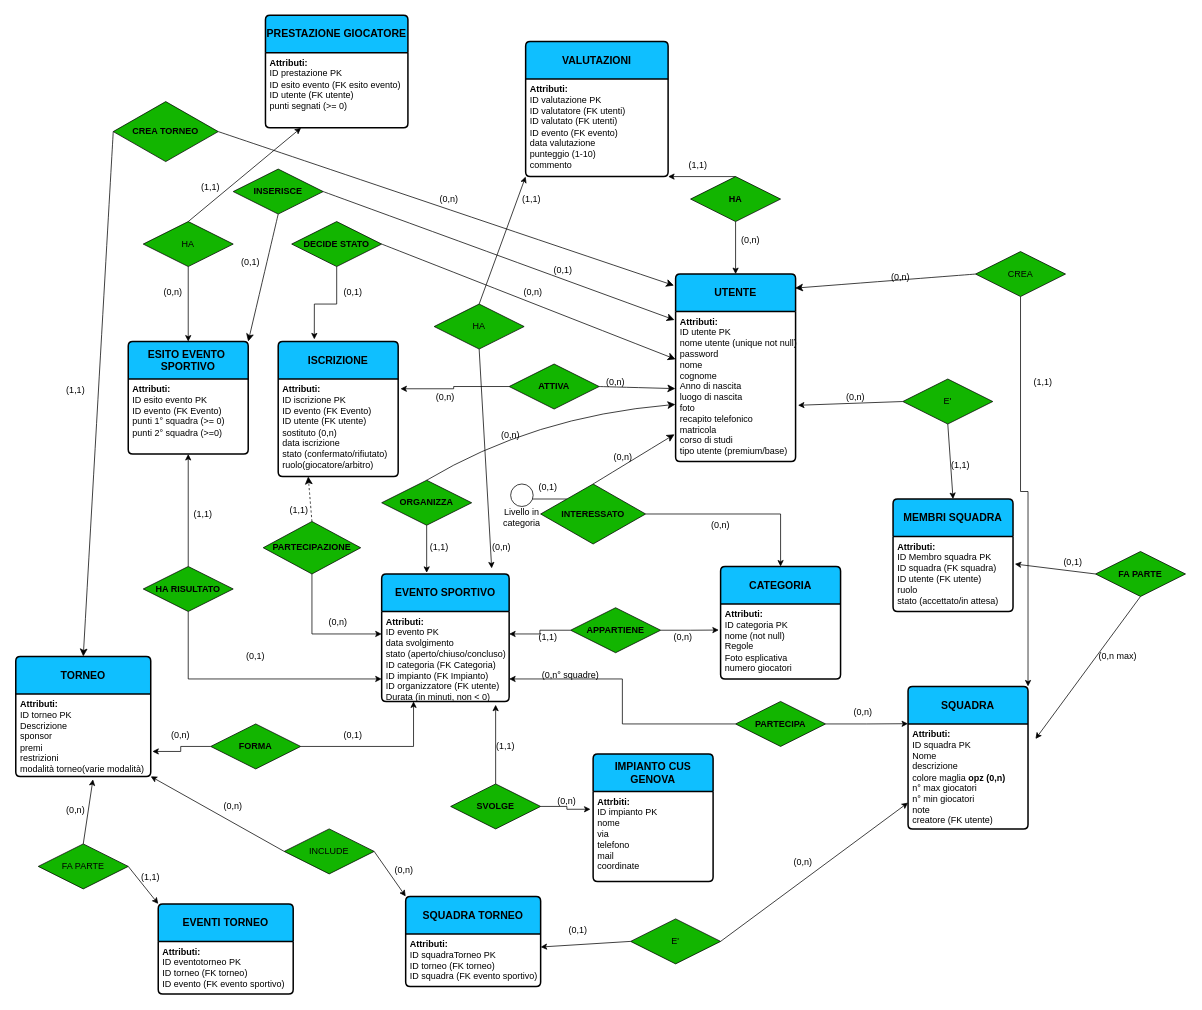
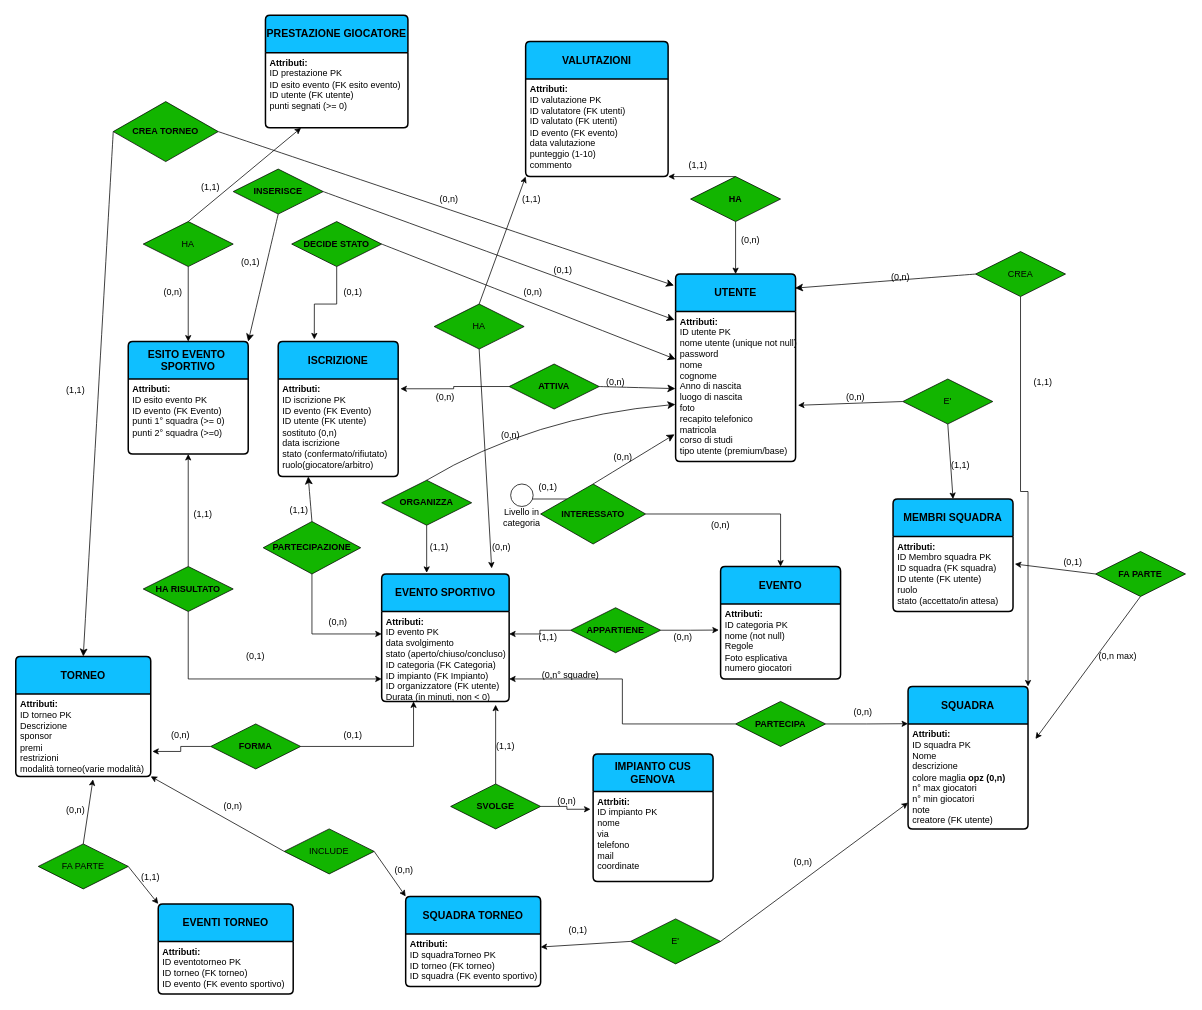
(310, 501) -> (310, 501)
(780, 585) -> (780, 585)
